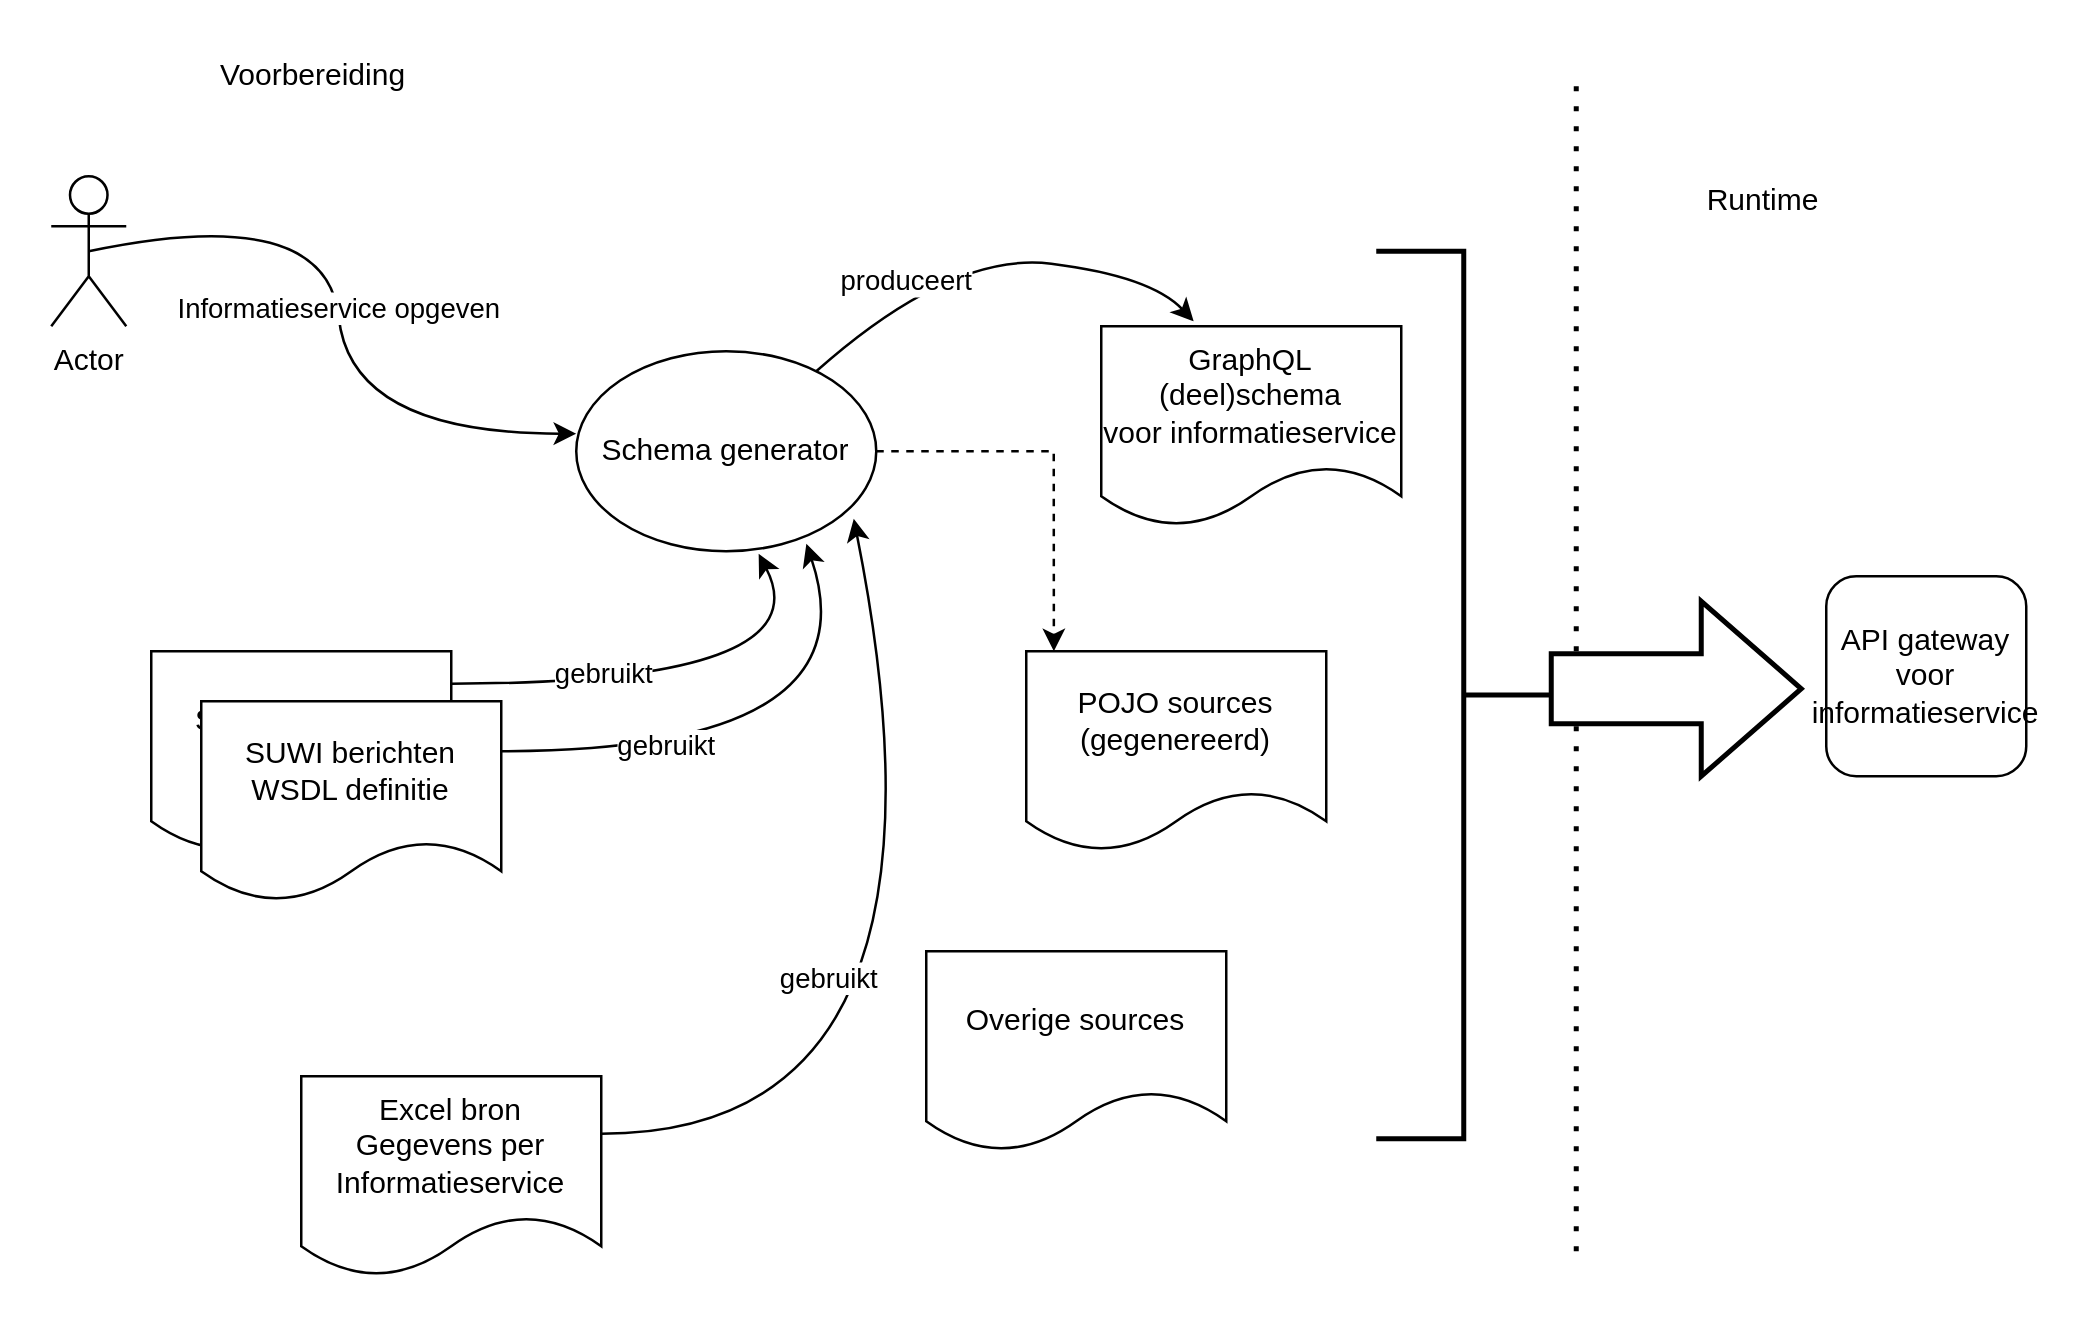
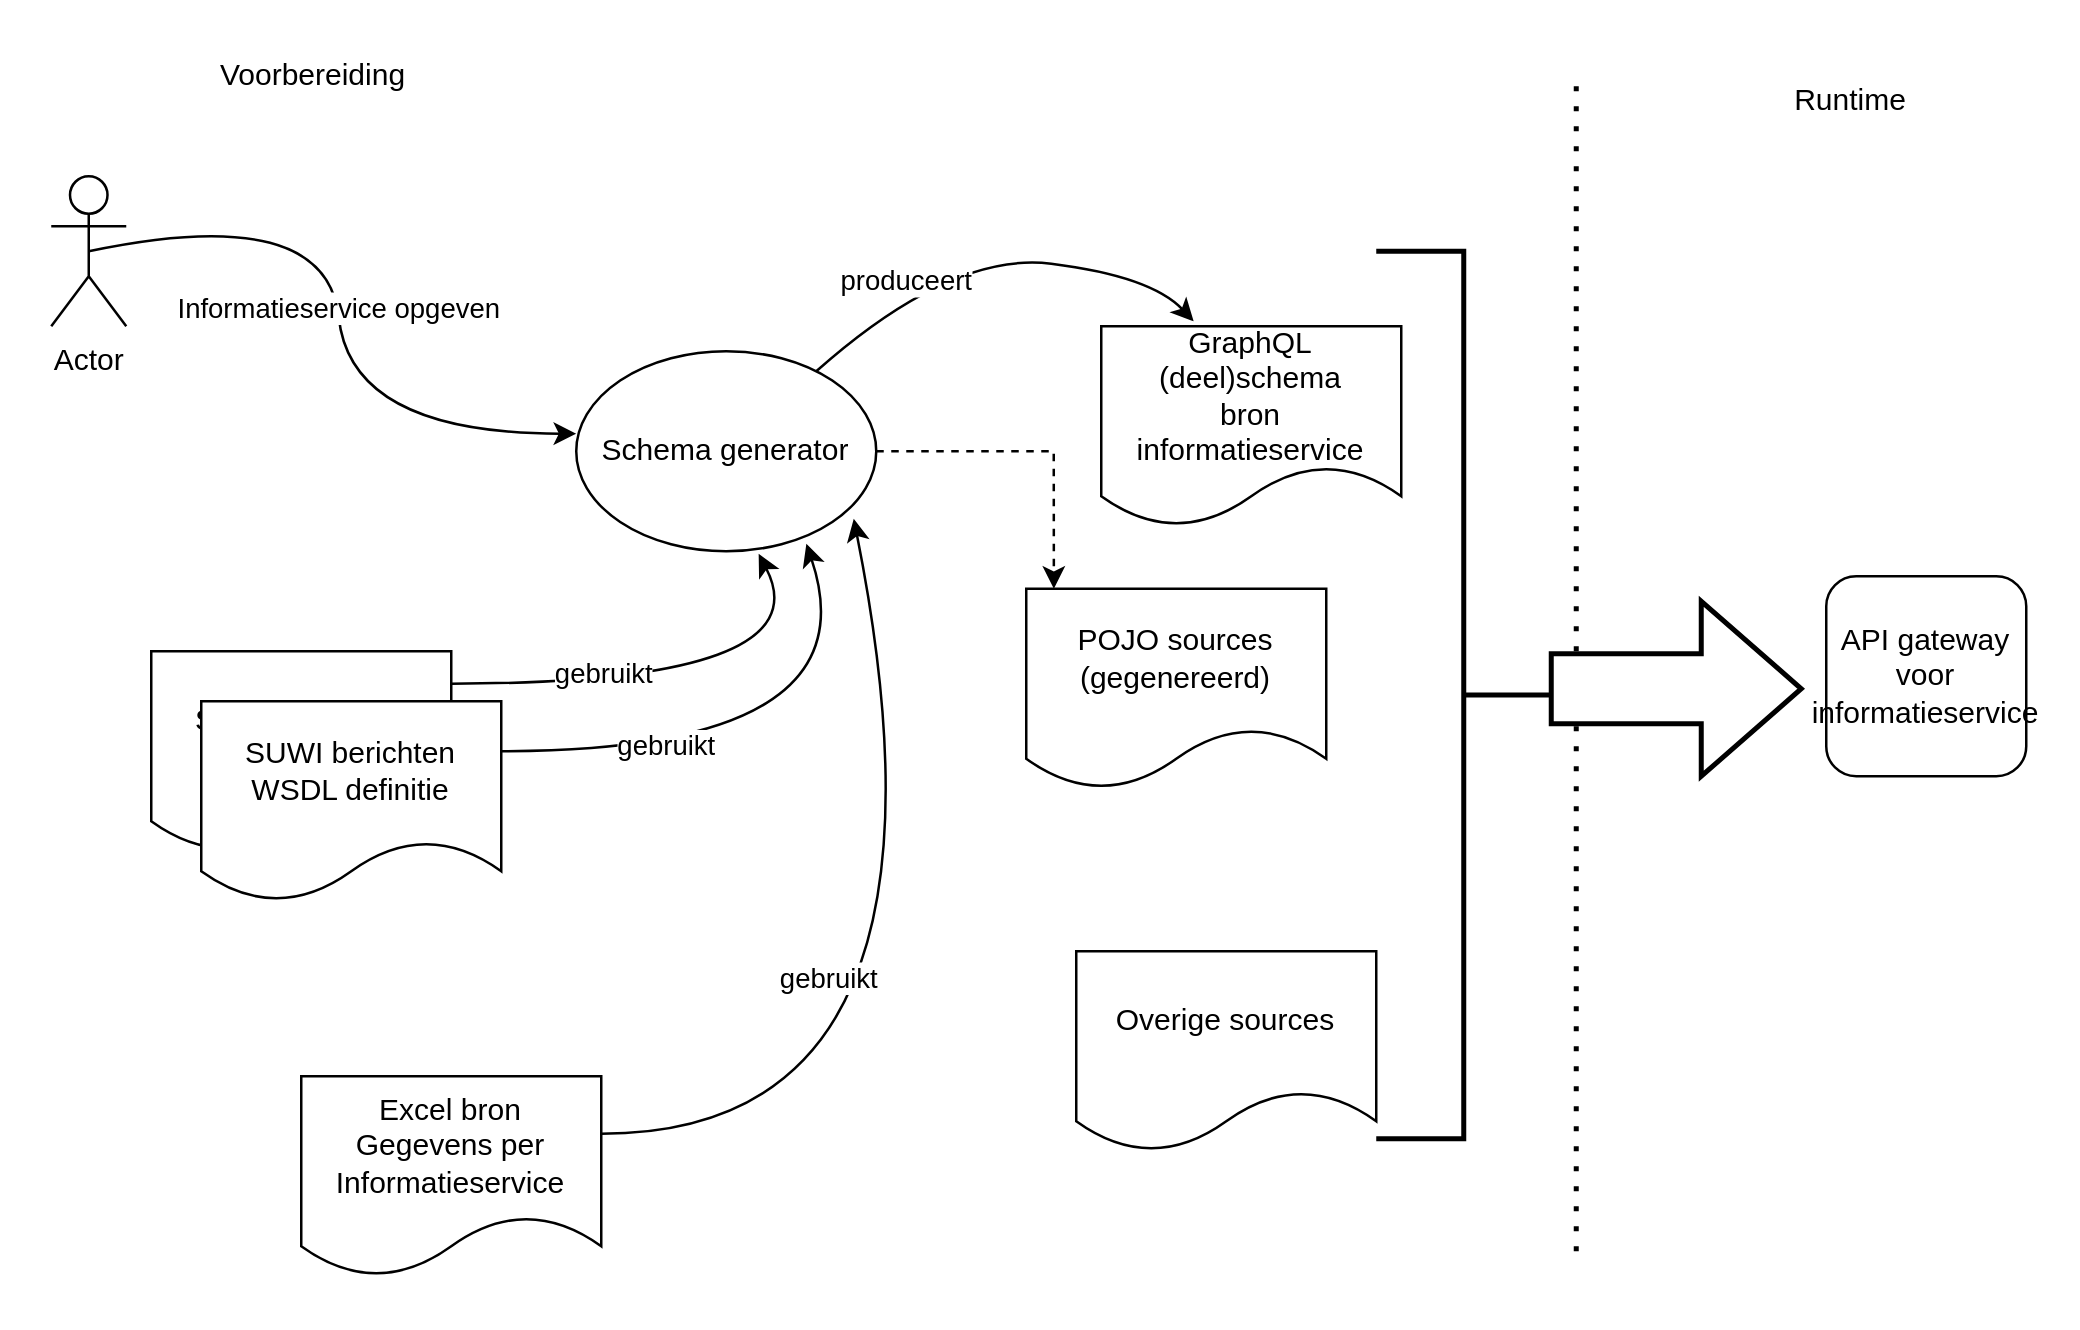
(1764, 201) -> (1851, 101)
(1251, 396) -> (1251, 396)
(1176, 751) -> (1176, 689)
(1076, 1051) -> (1226, 1051)
